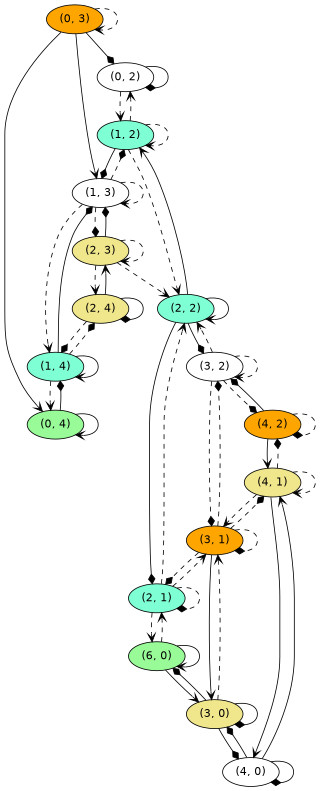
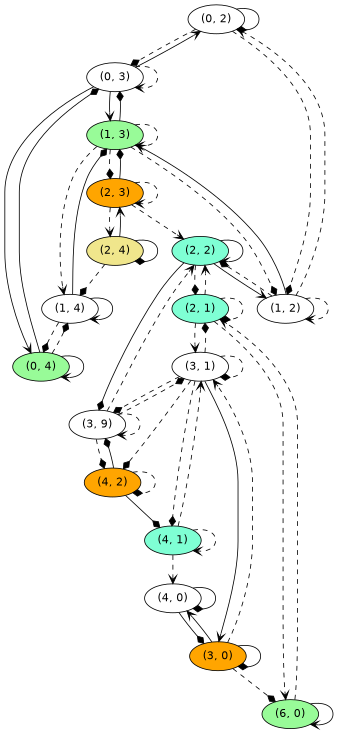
(75, 19) -> (115, 77)
(97, 44) -> (165, 52)
none -> (167, 44)
(120, 102) -> (310, 144)
none -> (120, 111)
(125, 135) -> (285, 309)
(110, 159) -> (229, 208)
(101, 193) -> (115, 135)
none -> (19, 211)
(157, 217) -> (250, 281)
(101, 251) -> (115, 193)
(79, 343) -> none
(55, 367) -> (70, 309)
(215, 367) -> (97, 425)
(50, 392) -> (53, 333)
(61, 401) -> (58, 343)
(150, 446) -> (195, 275)
(267, 450) -> (139, 508)
(278, 459) -> (161, 421)
(273, 482) -> (173, 540)
(215, 540) -> (200, 367)
(280, 625) -> (173, 565)
(294, 634) -> none
(179, 684) -> none
(193, 687) -> (250, 682)
(215, 714) -> (218, 656)
(225, 740) -> (202, 629)
